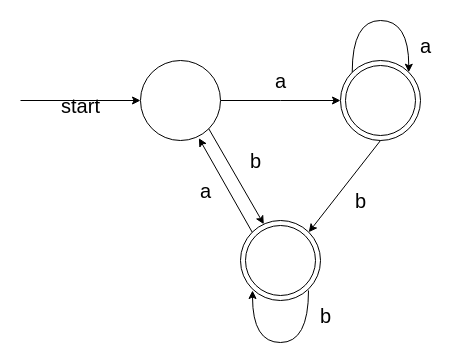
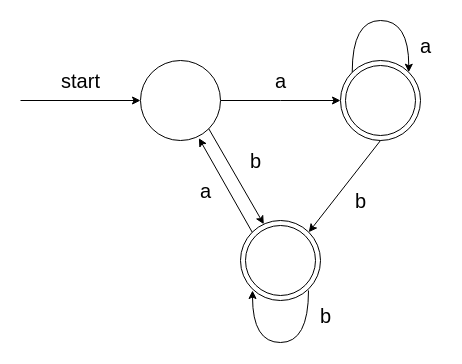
(81, 106) -> (81, 81)
